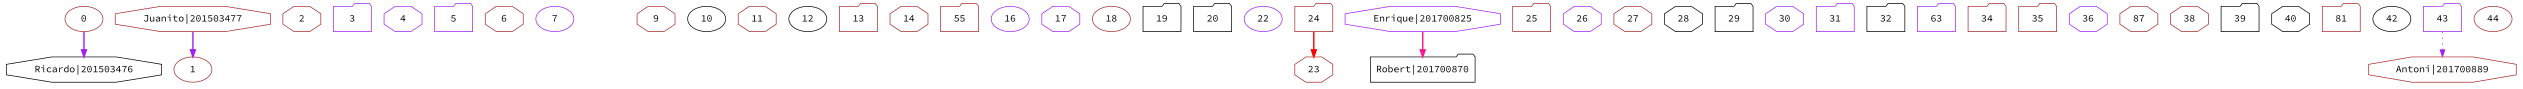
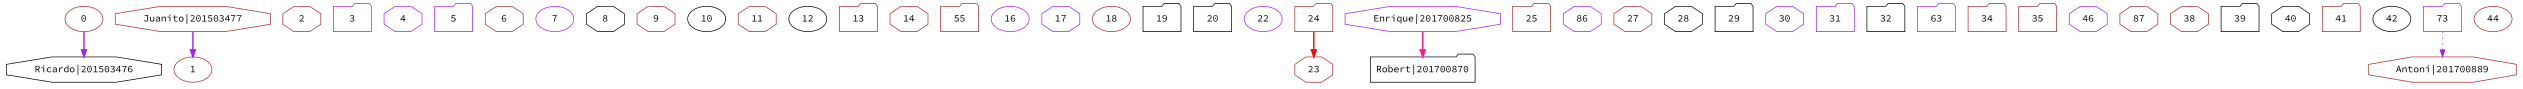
none -> (605, 19)
(1582, 19) -> (1582, 19)
(2088, 19) -> (2088, 19)
(2341, 19) -> (2341, 19)
(2442, 19) -> (2442, 19)
